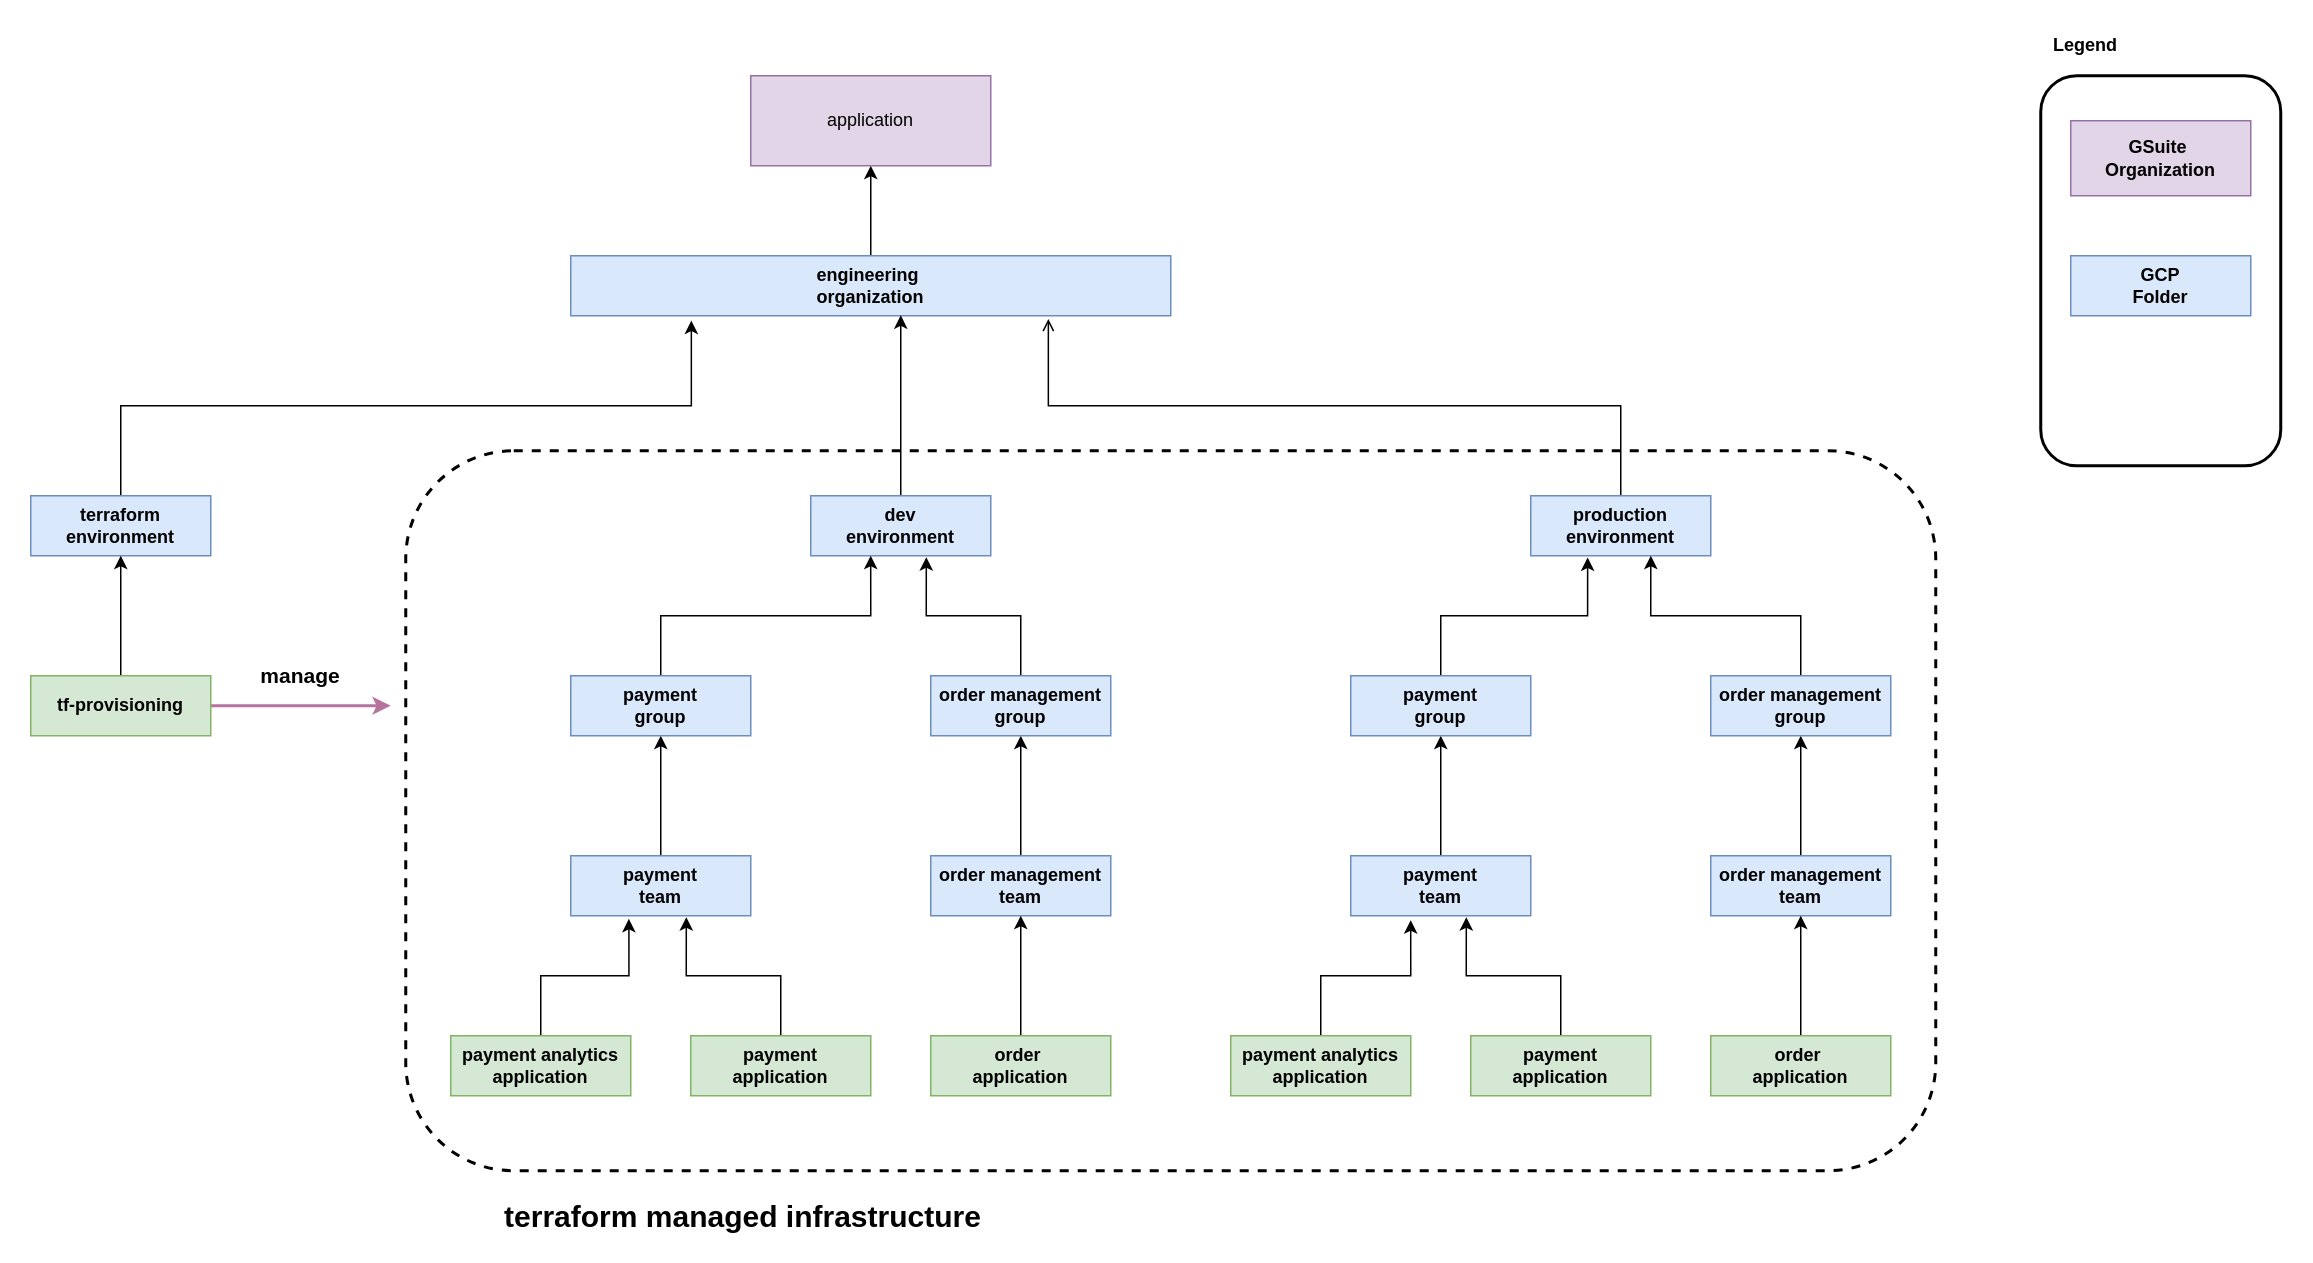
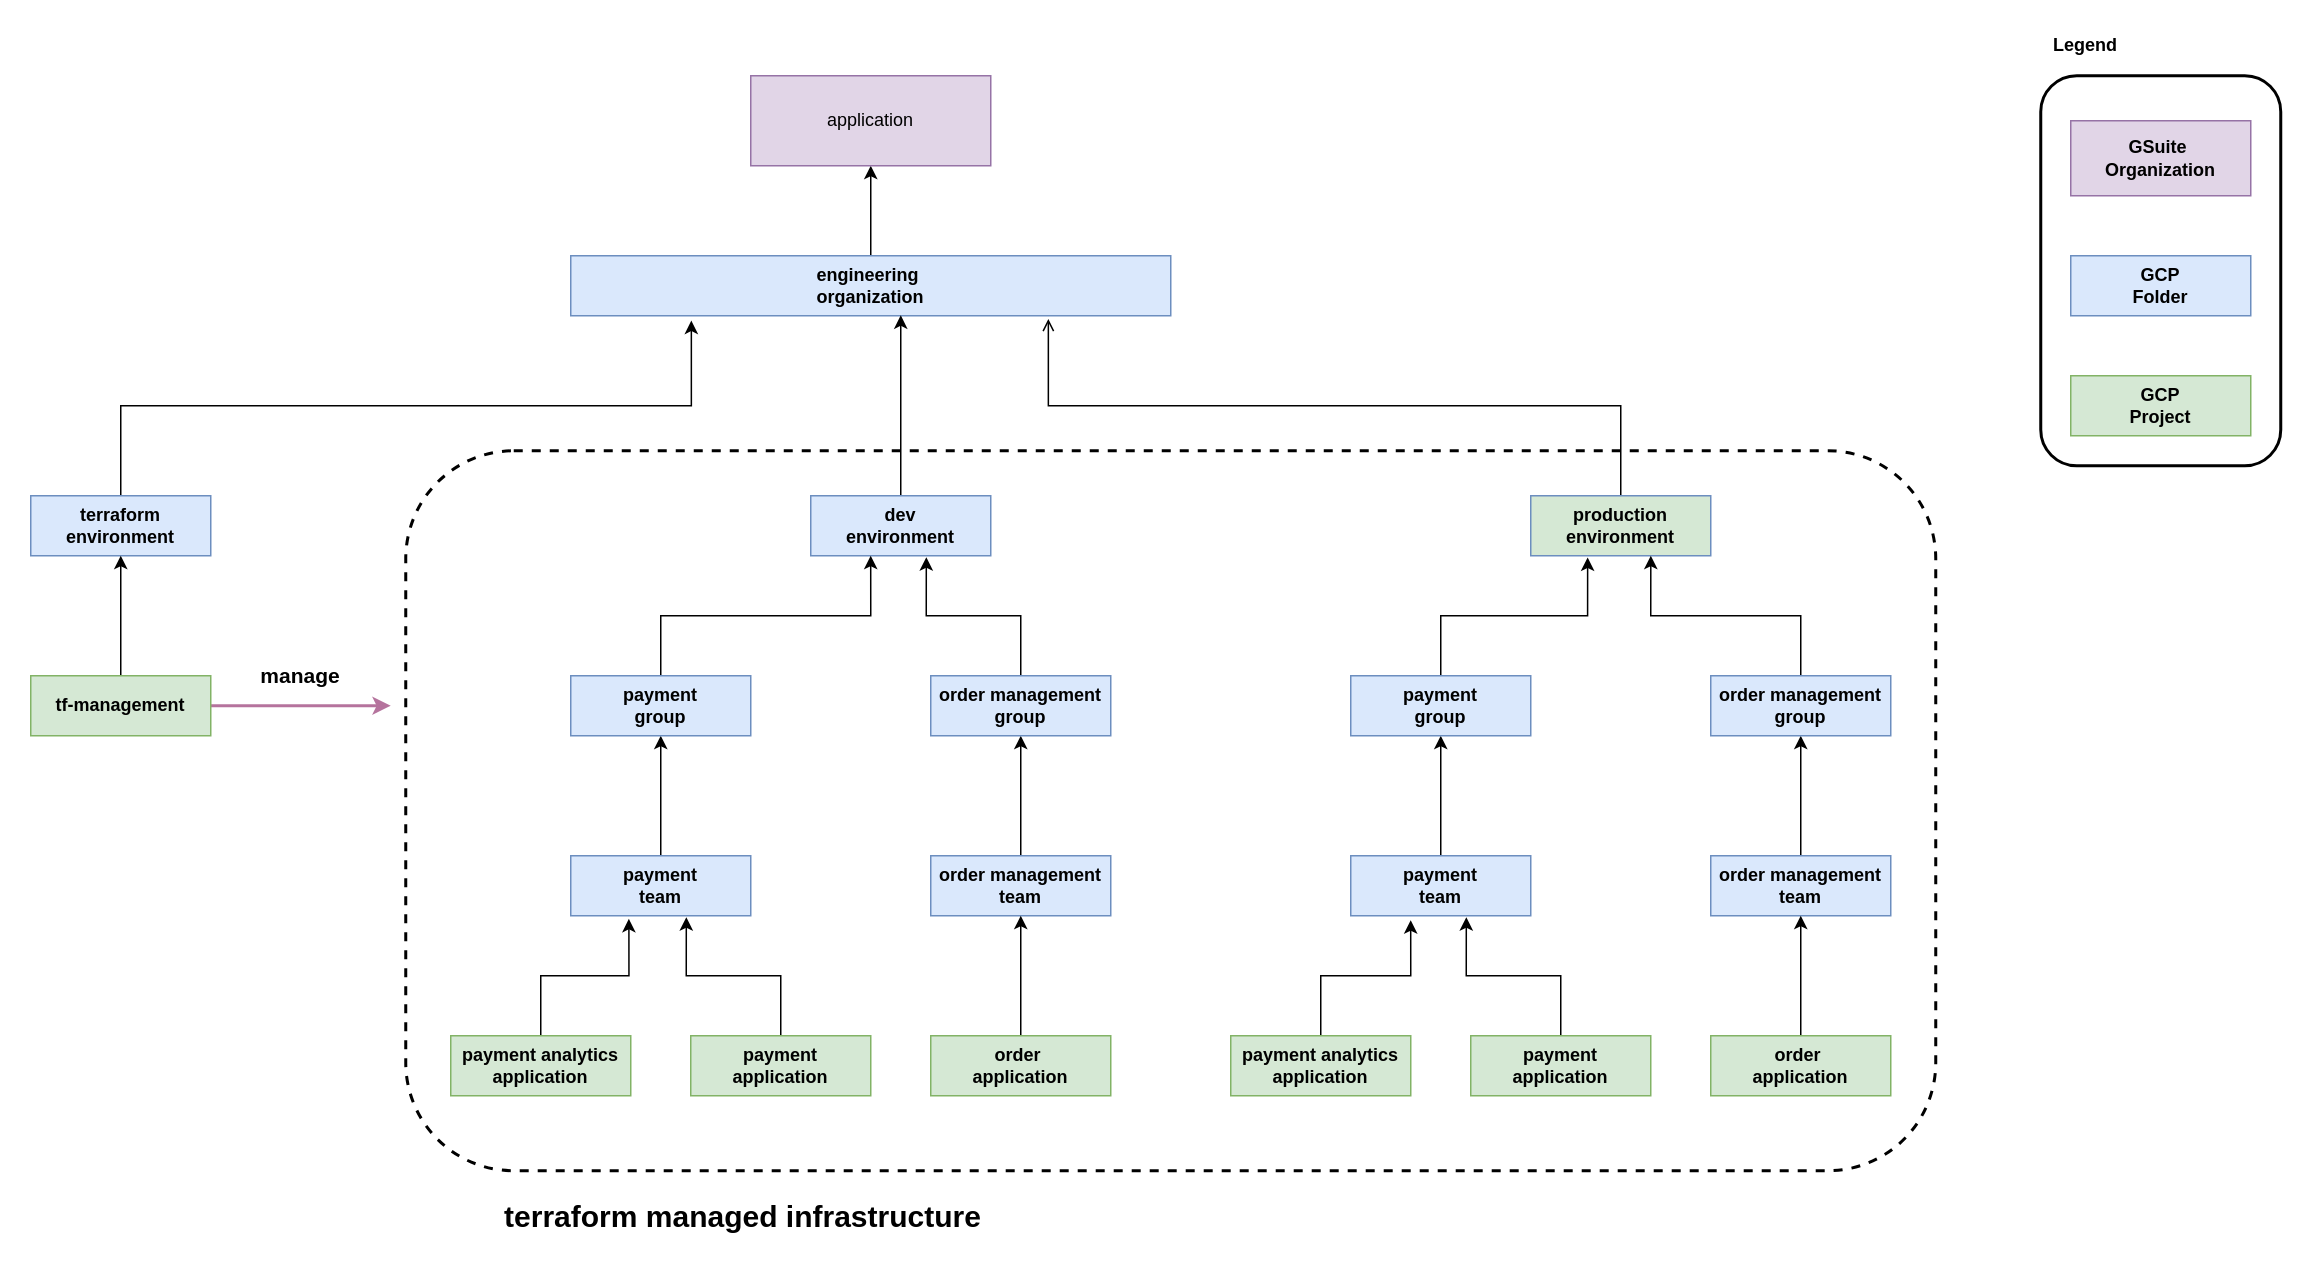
none -> (2161, 406)
(1621, 526) -> (1621, 526)
(121, 706) -> (121, 706)
